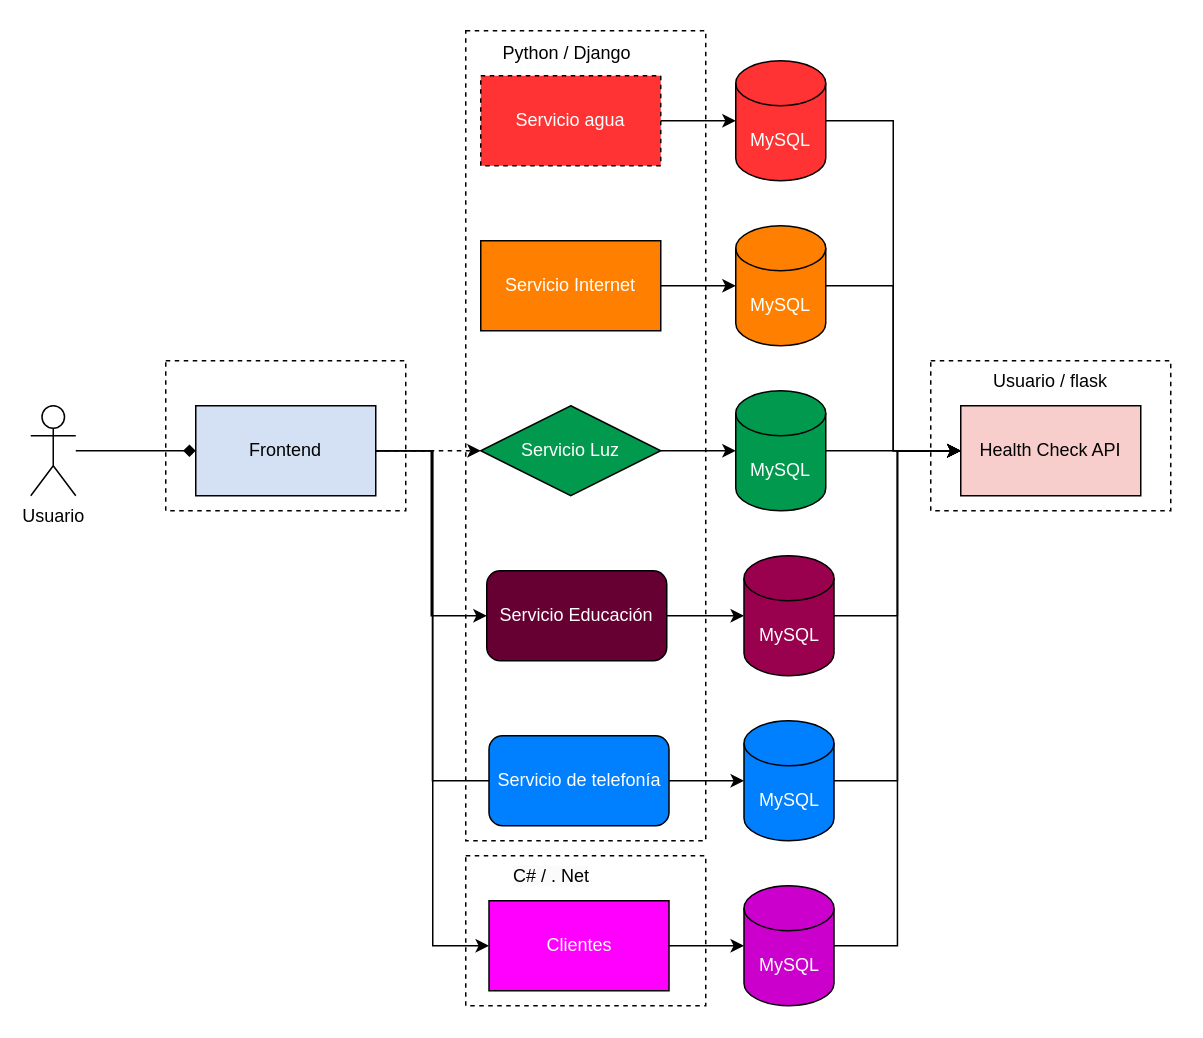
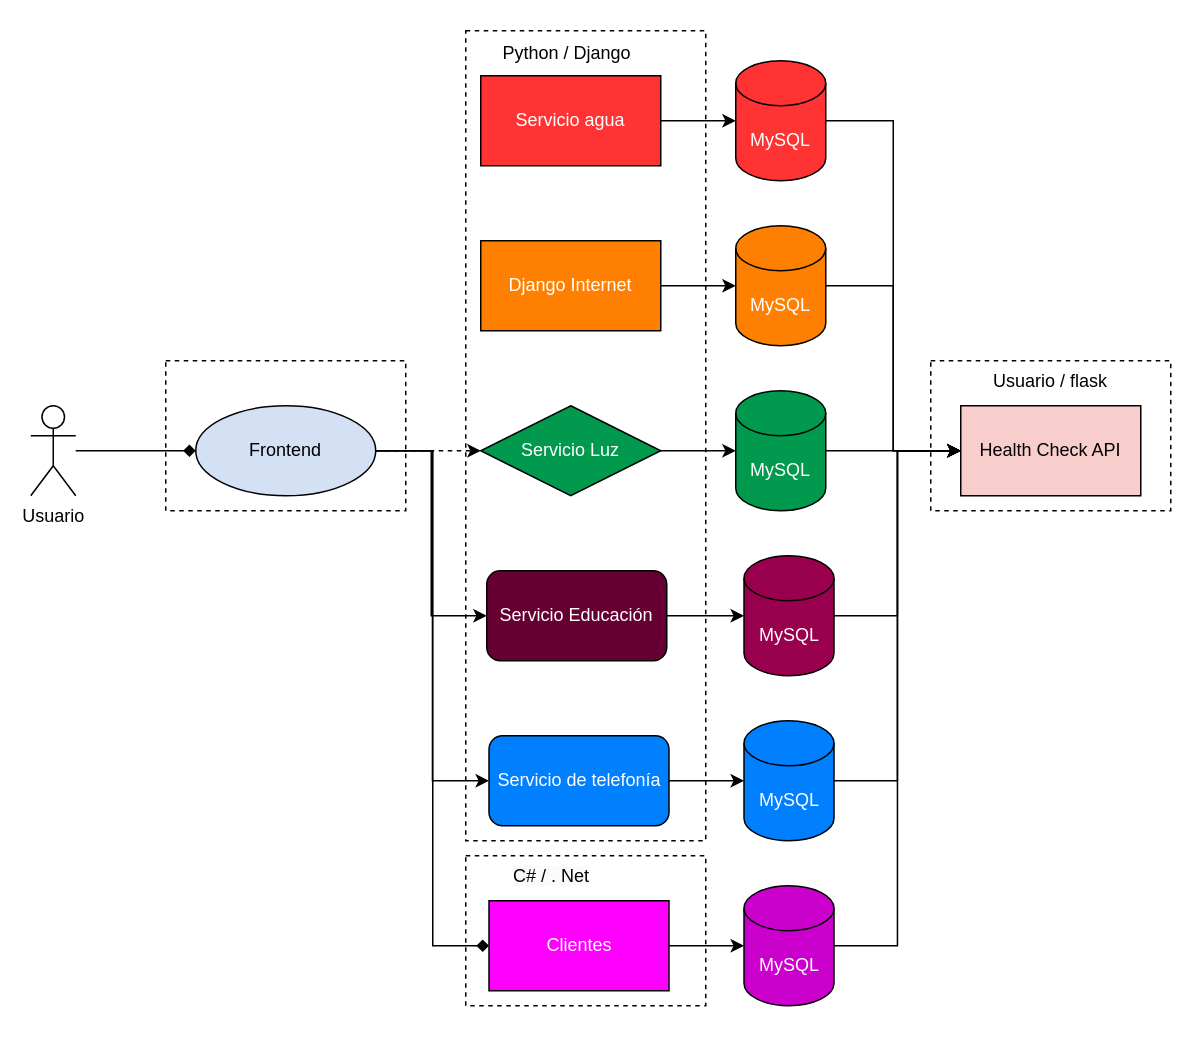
(571, 121) -> (571, 121)
(571, 286) -> (571, 286)
(286, 451) -> (286, 451)
(481, 781) -> (477, 781)
(477, 946) -> (476, 946)
